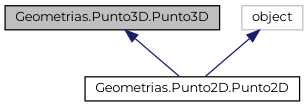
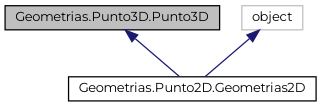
(192, 89) -> (192, 89)
